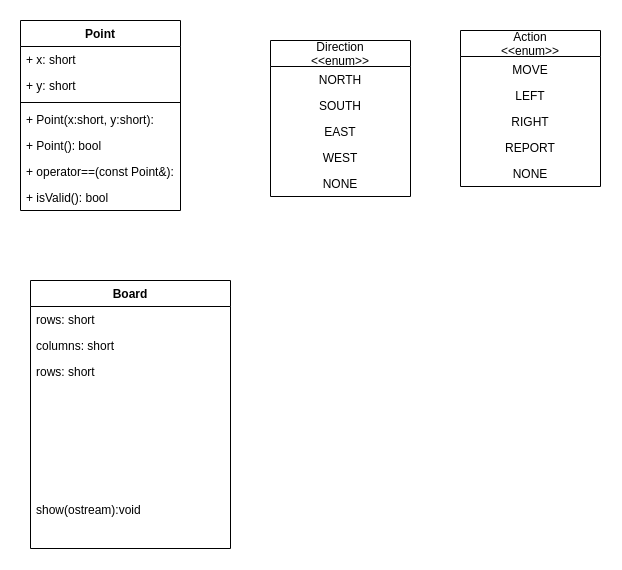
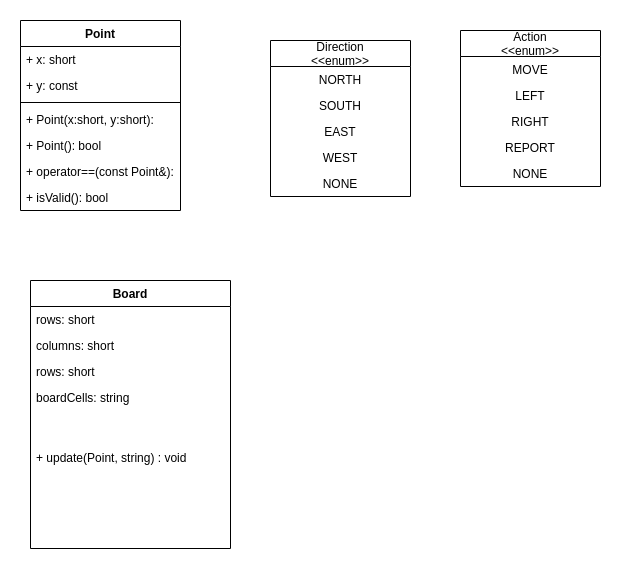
(55, 86) -> (55, 86)
none -> (131, 398)
none -> (131, 458)
(131, 510) -> none
